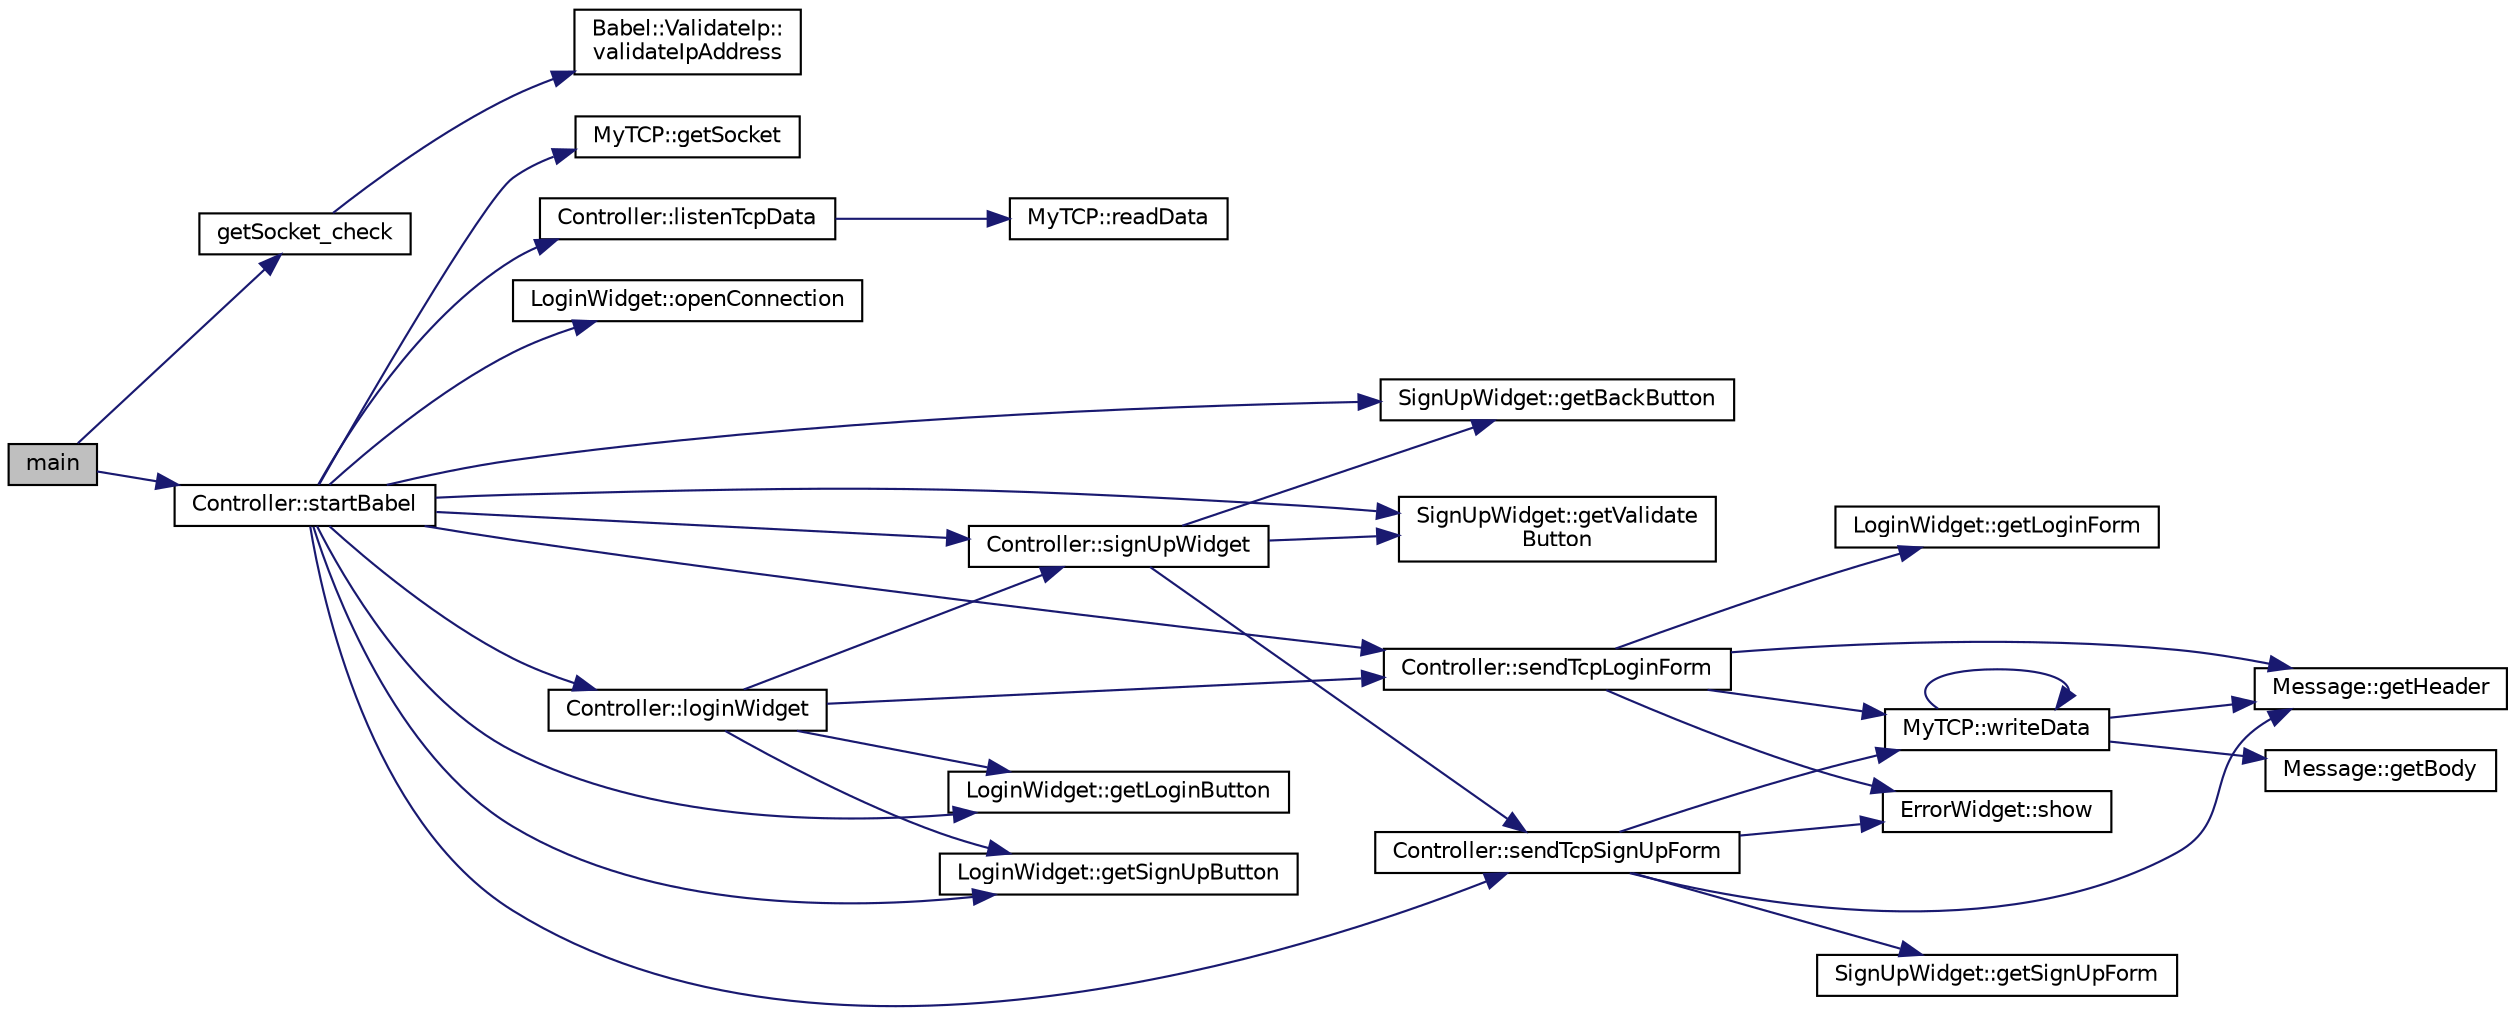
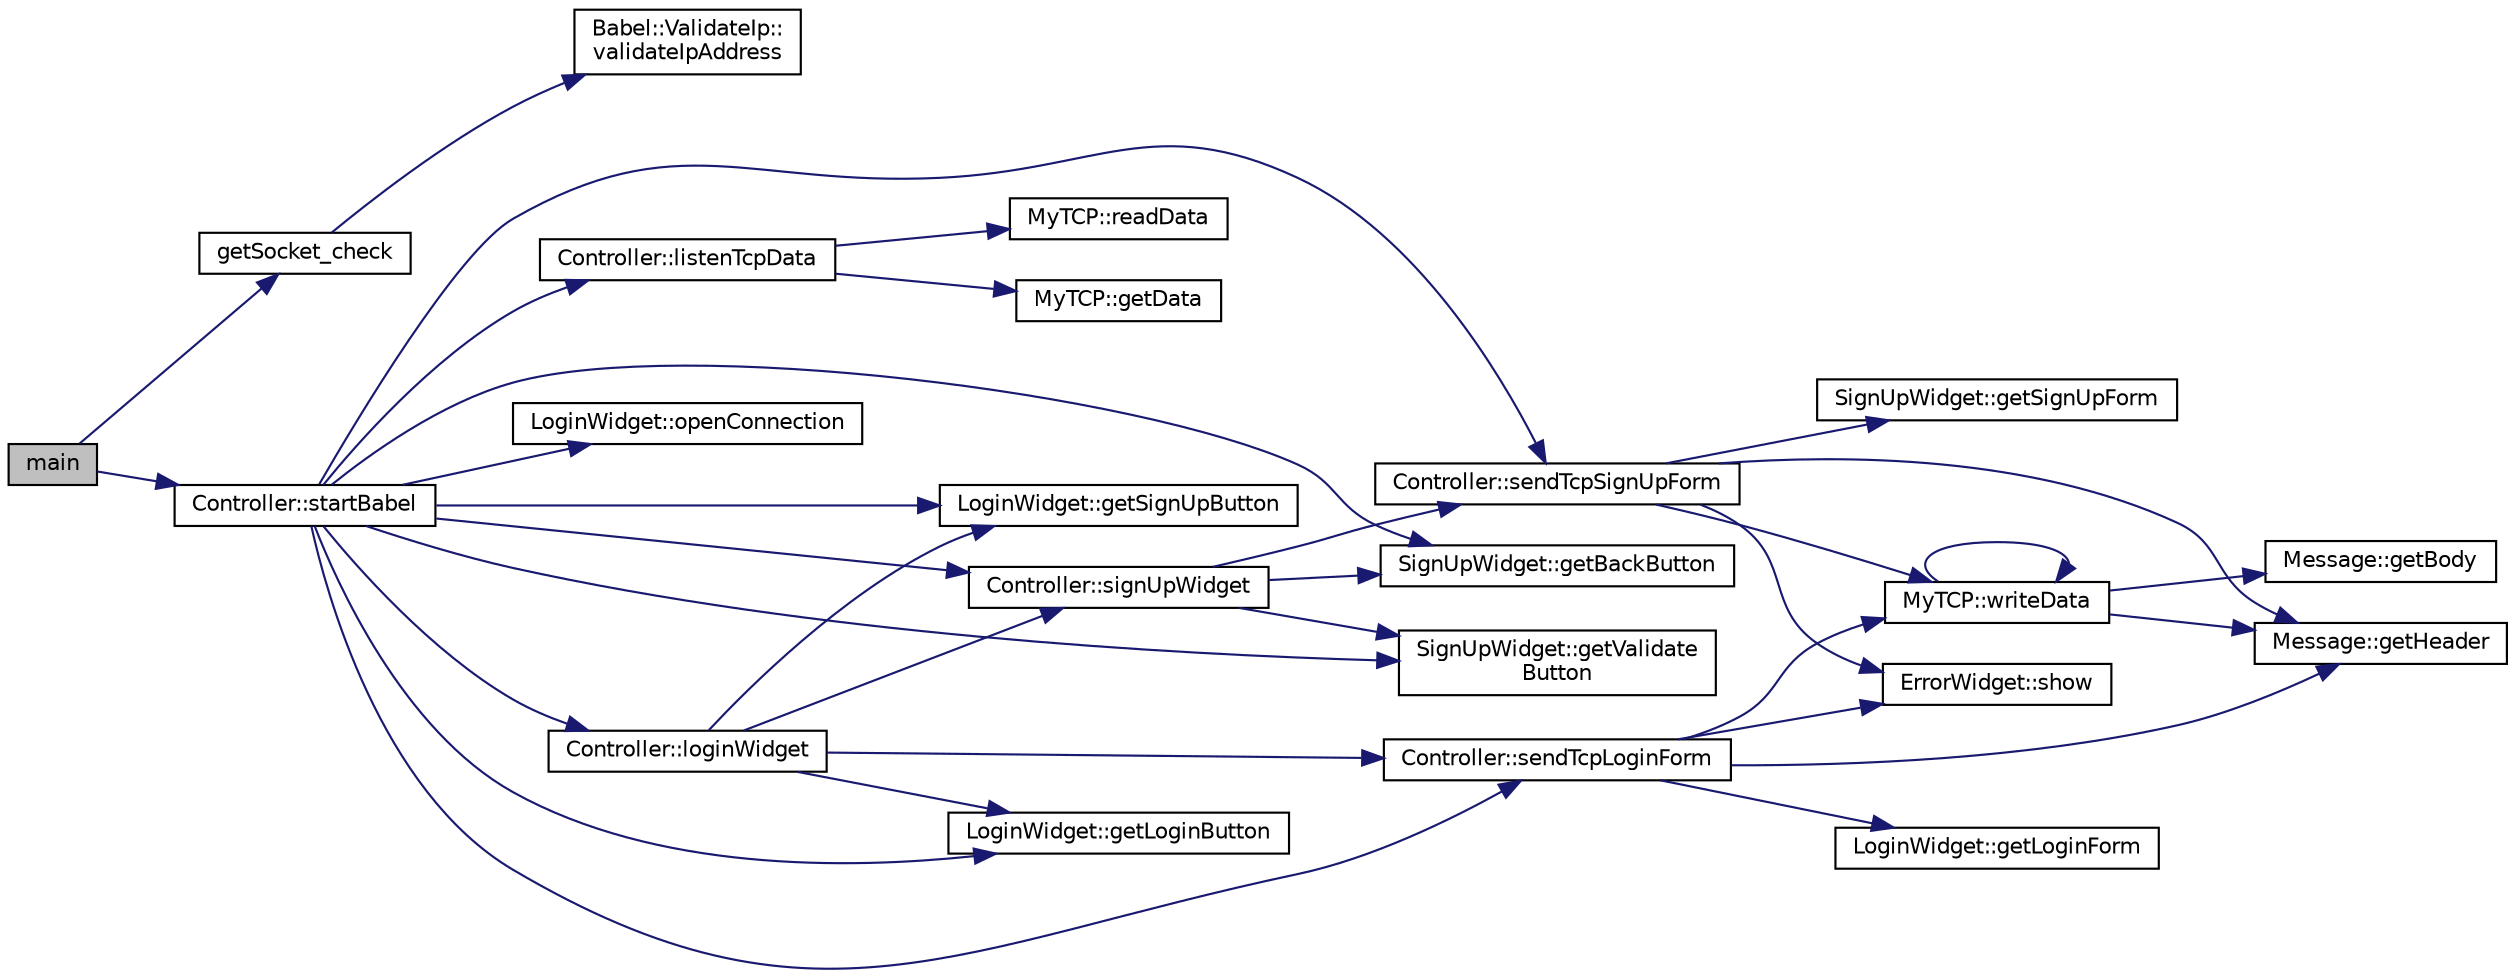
(688, 137) -> none
none -> (1119, 301)
